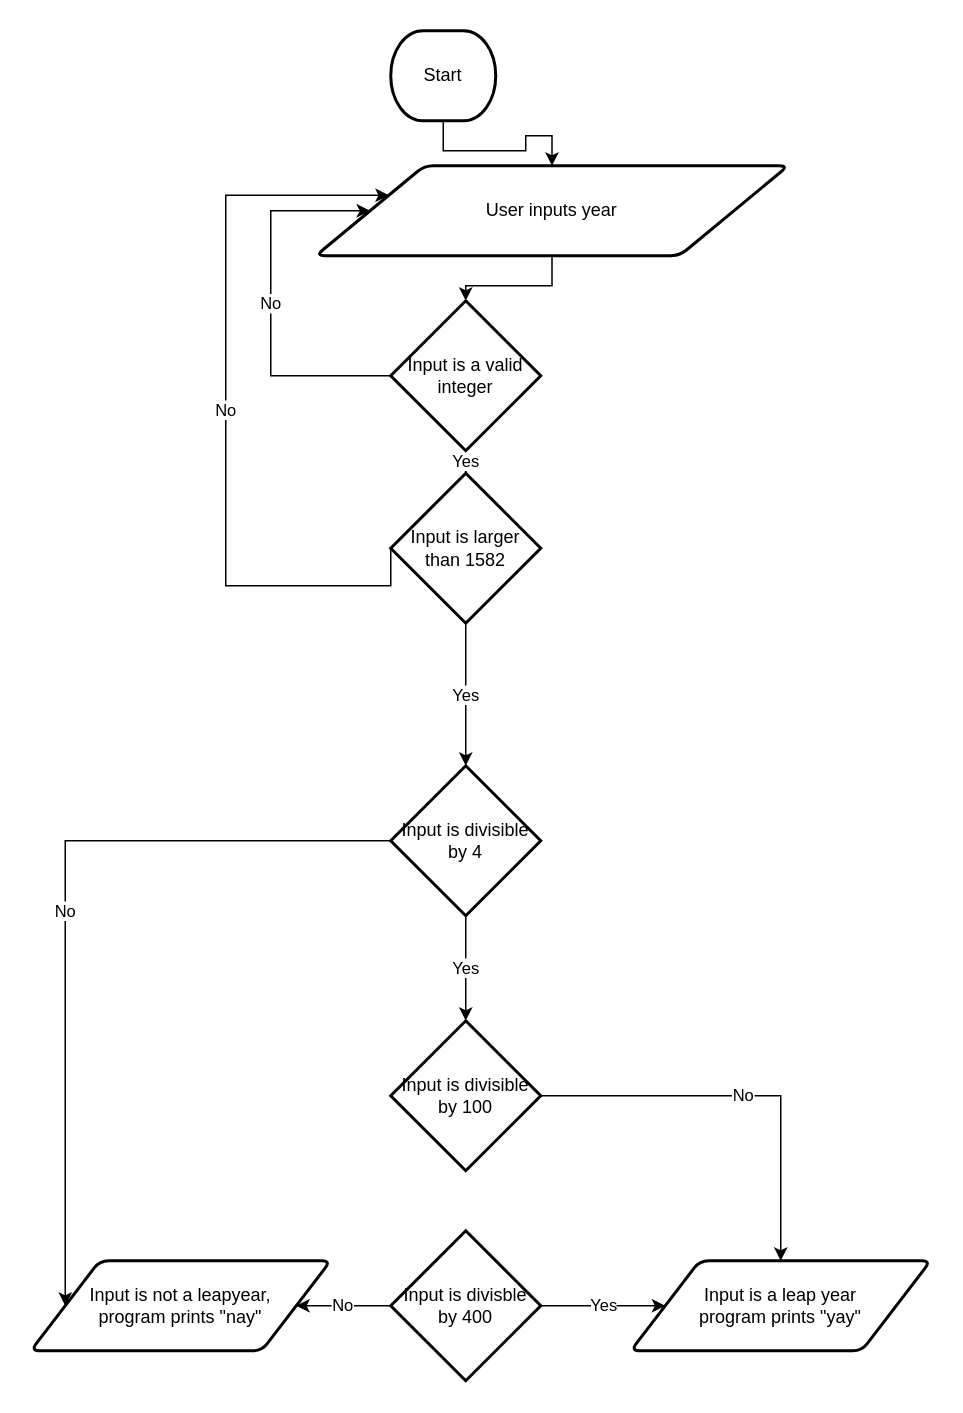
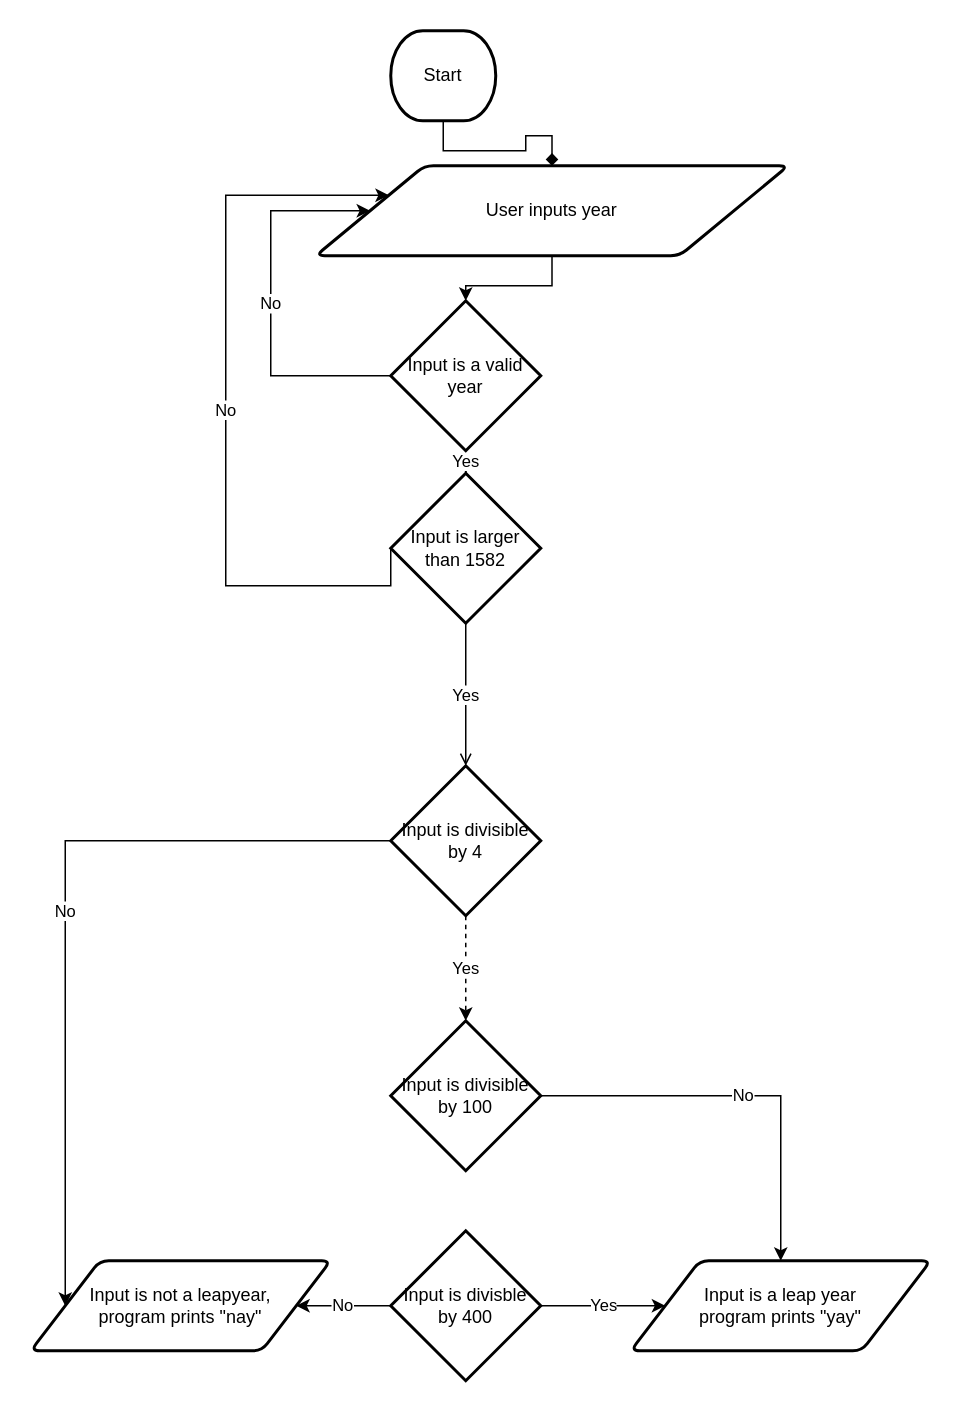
(552, 154) -> (552, 153)
(466, 376) -> (466, 376)
(466, 754) -> (466, 756)
(466, 938) -> (466, 938)
